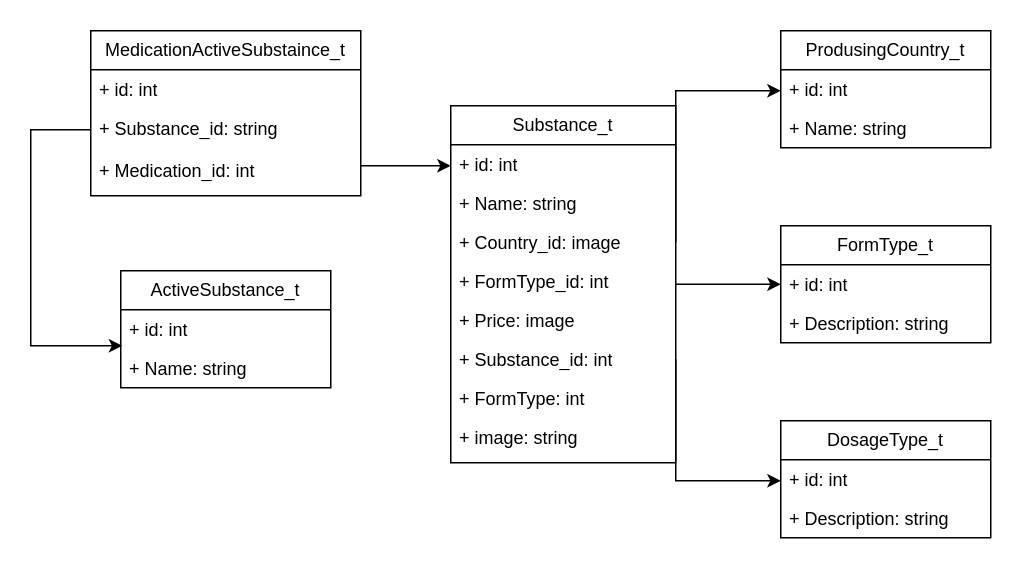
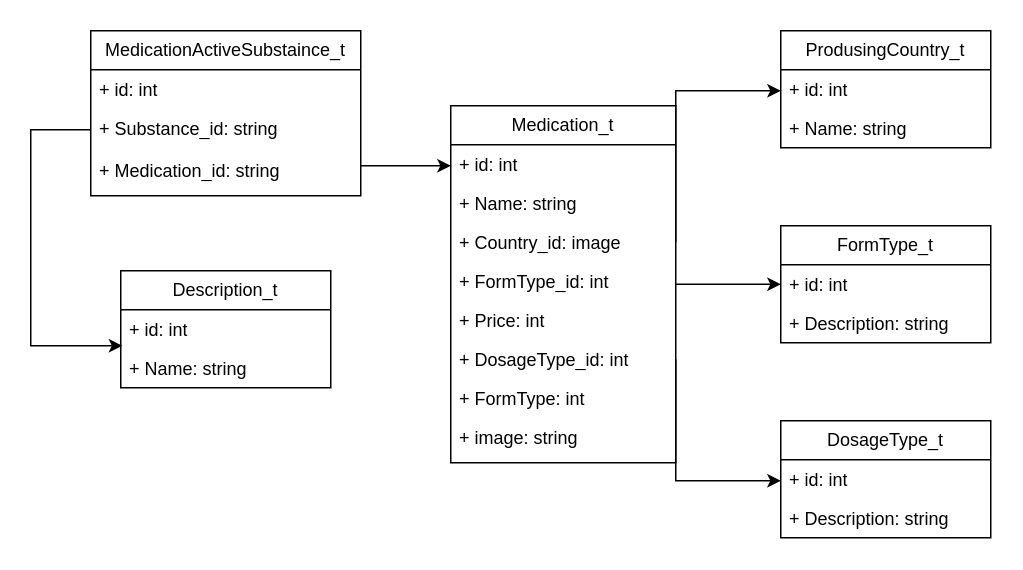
(563, 125) -> (563, 125)
(184, 172) -> (199, 172)
(226, 290) -> (226, 290)
(519, 322) -> (509, 322)
(544, 361) -> (549, 361)
